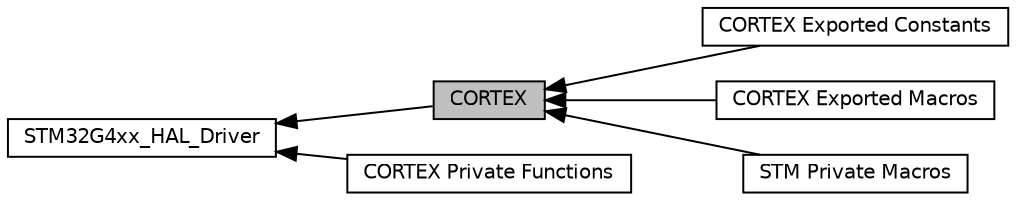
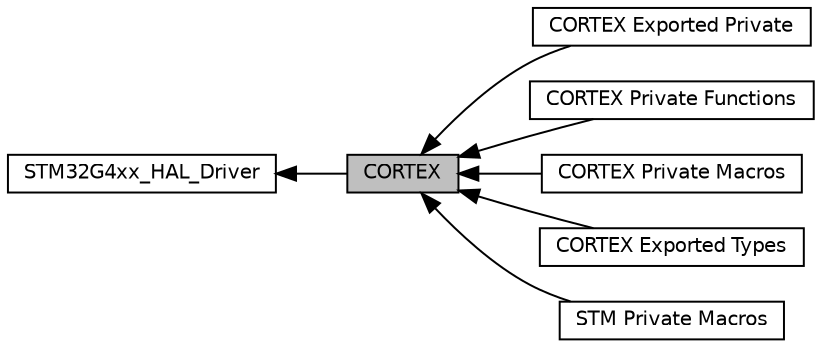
(855, 27) -> (672, 27)
(855, 100) -> (672, 174)
(322, 156) -> (536, 134)
none -> (672, 247)
